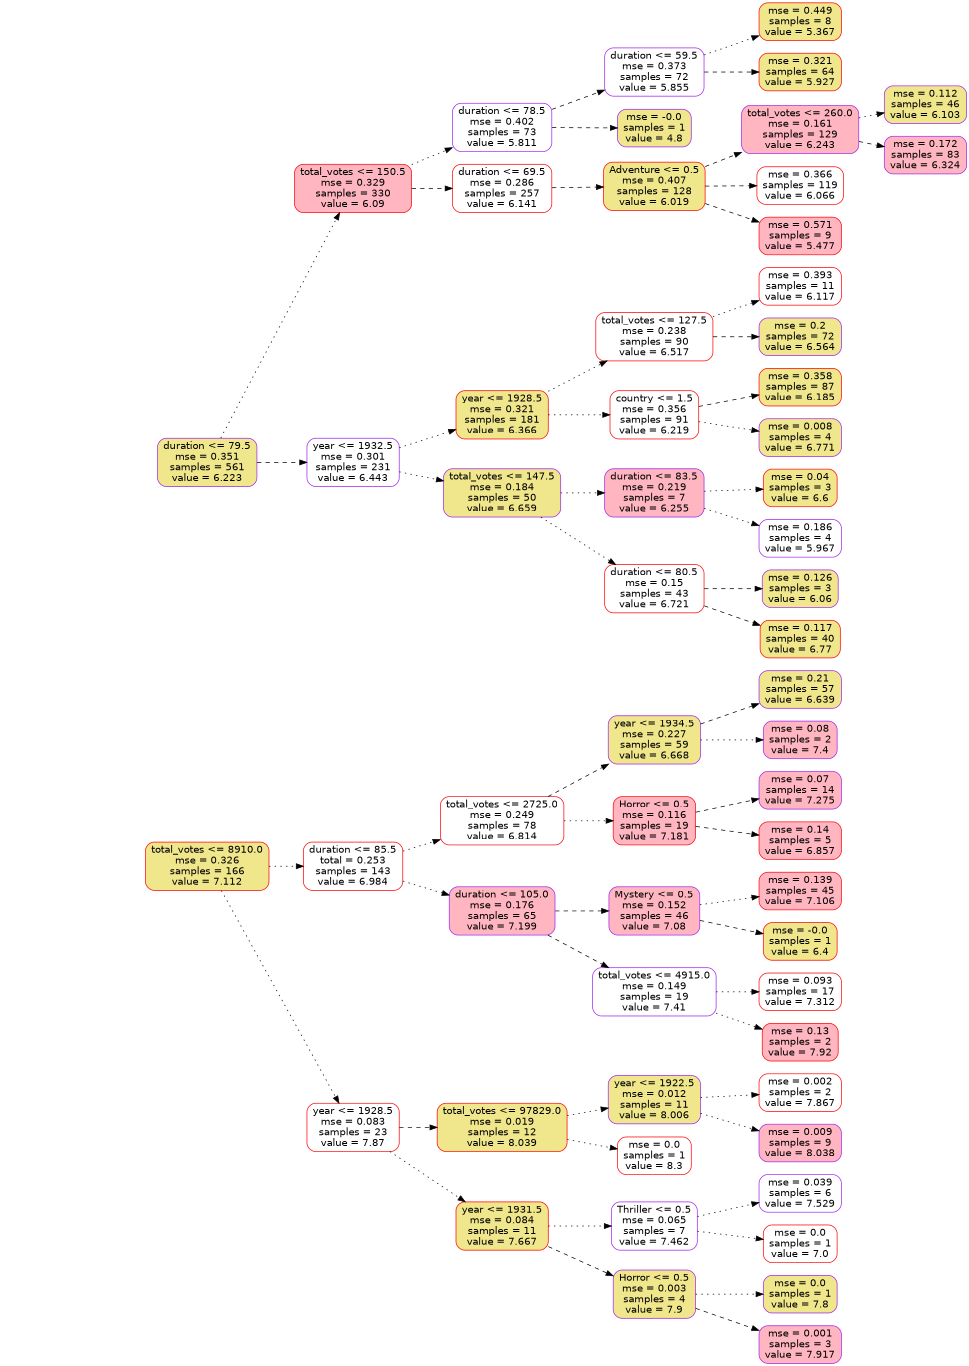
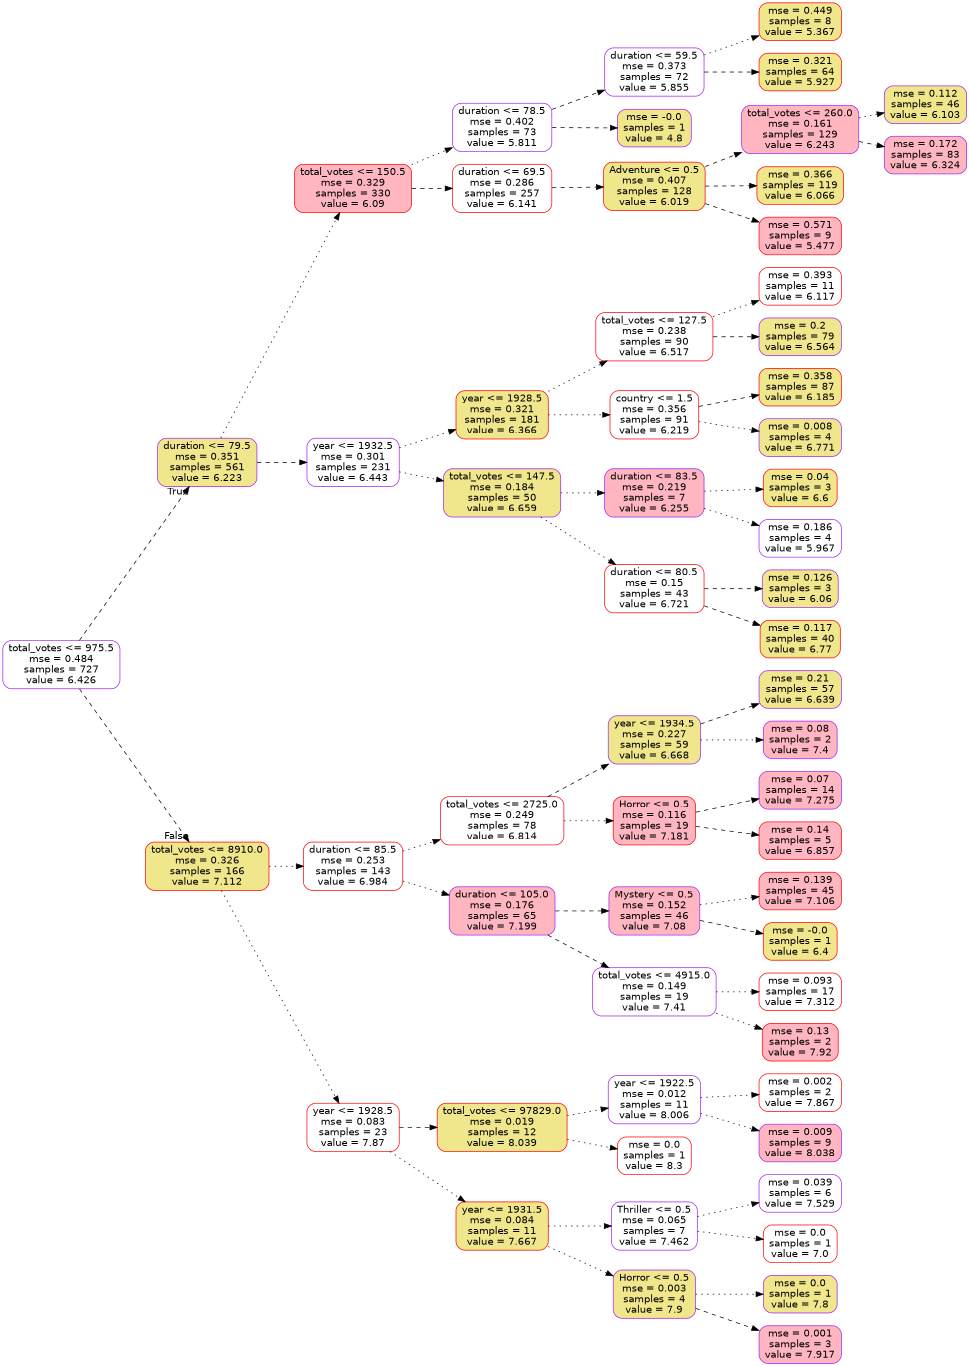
(800, 186) -> (800, 186)
(800, 337) -> (800, 337)
none -> (61, 665)
(353, 866) -> (353, 866)
(654, 1100) -> (654, 1100)
(577, 1260) -> (577, 1260)
